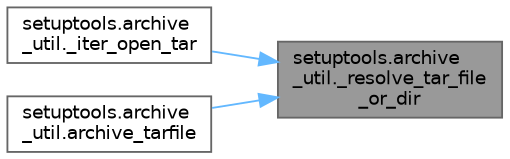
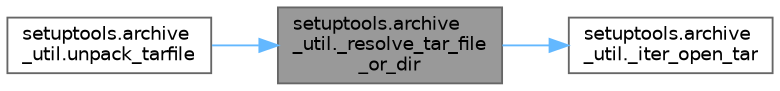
(236, 55) -> (526, 45)
(109, 124) -> (109, 45)
